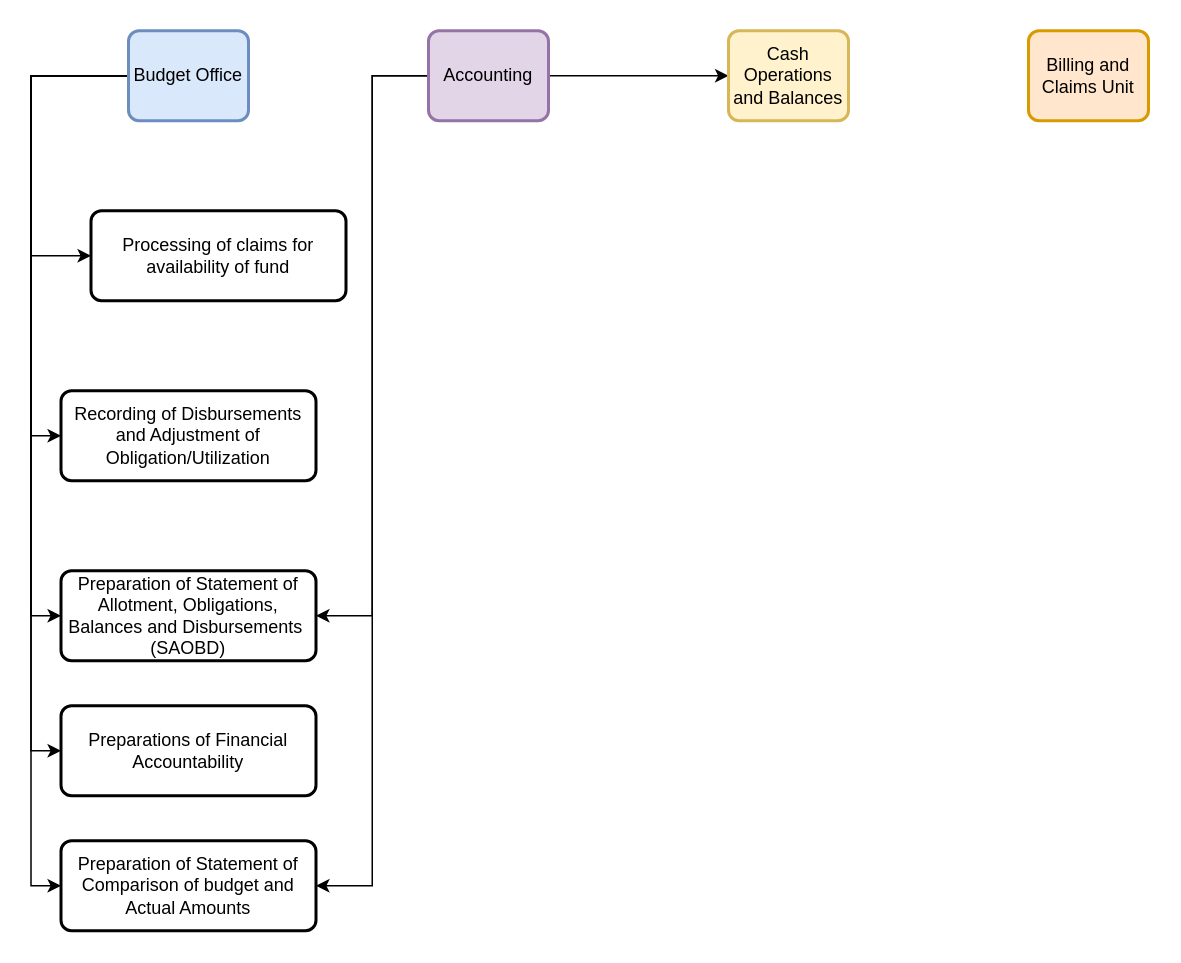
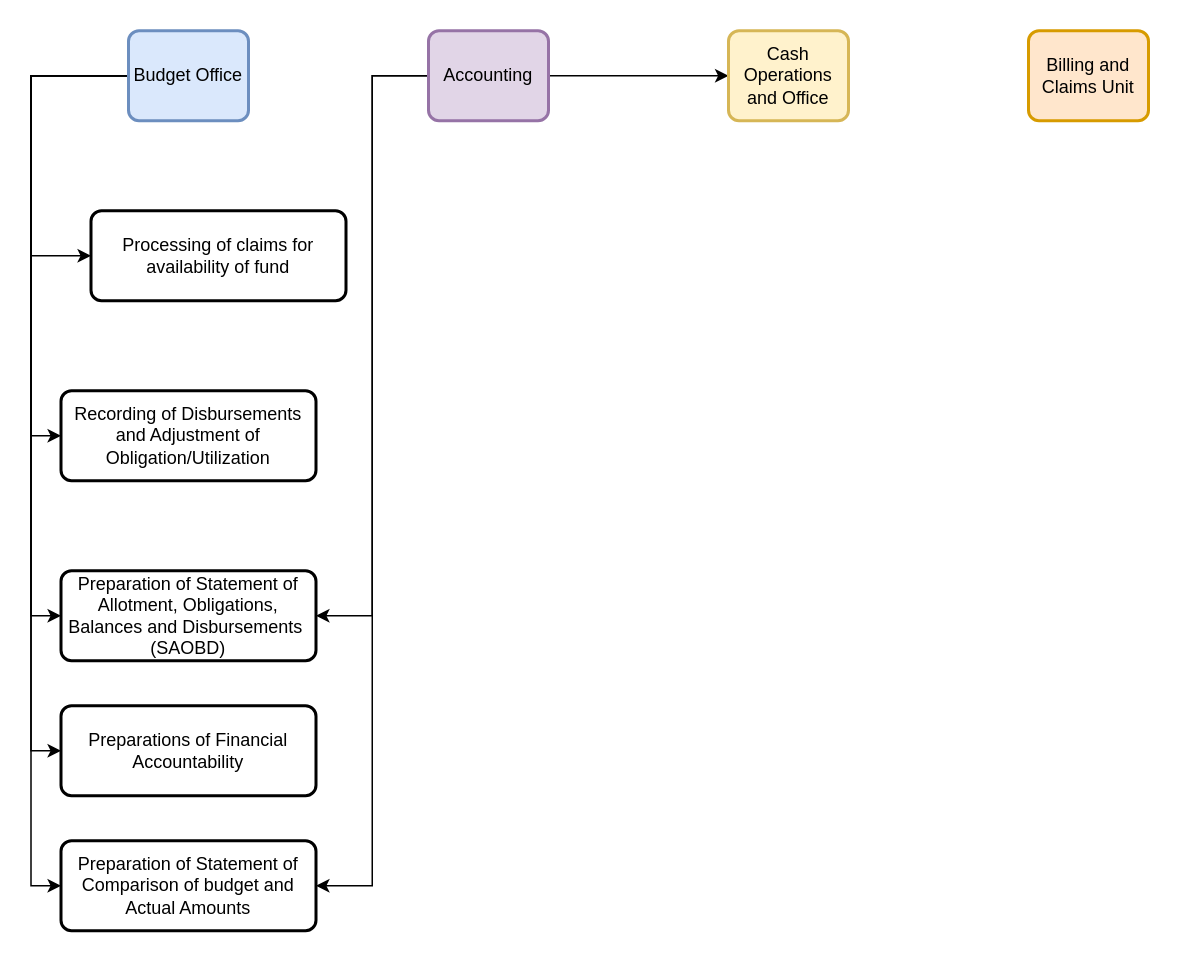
(788, 76) -> (788, 76)
